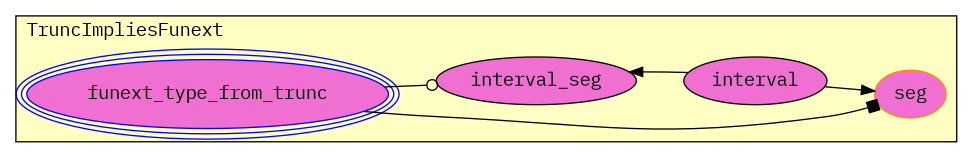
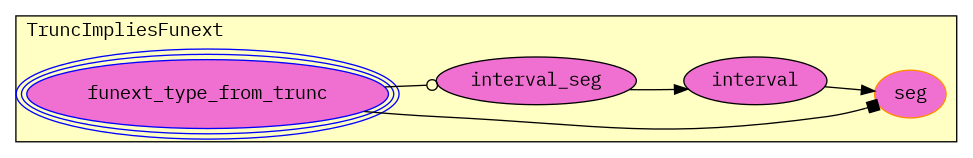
(665, 72) -> (652, 90)
